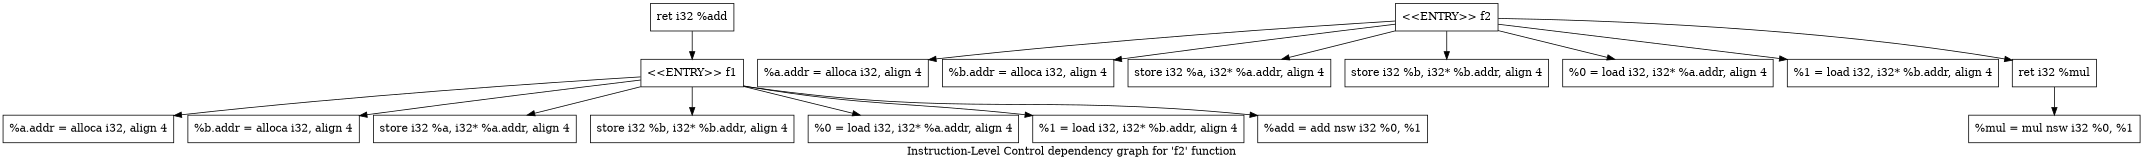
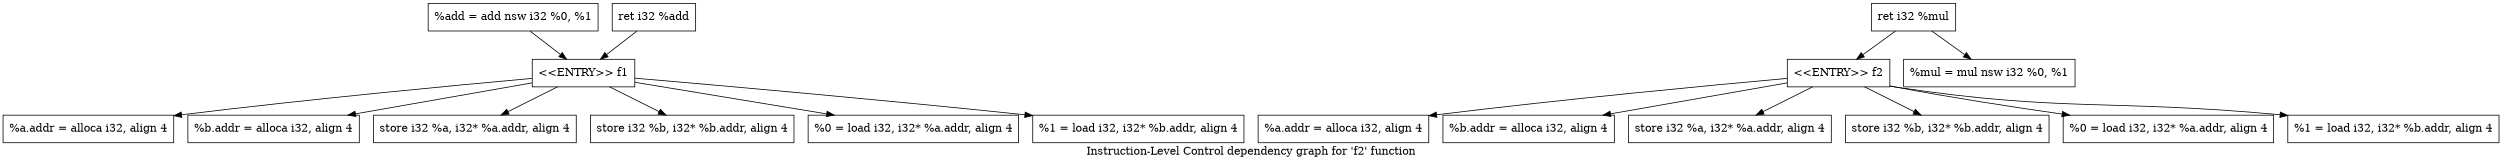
(1752, 30) -> (1879, 43)
(996, 104) -> (545, 43)
